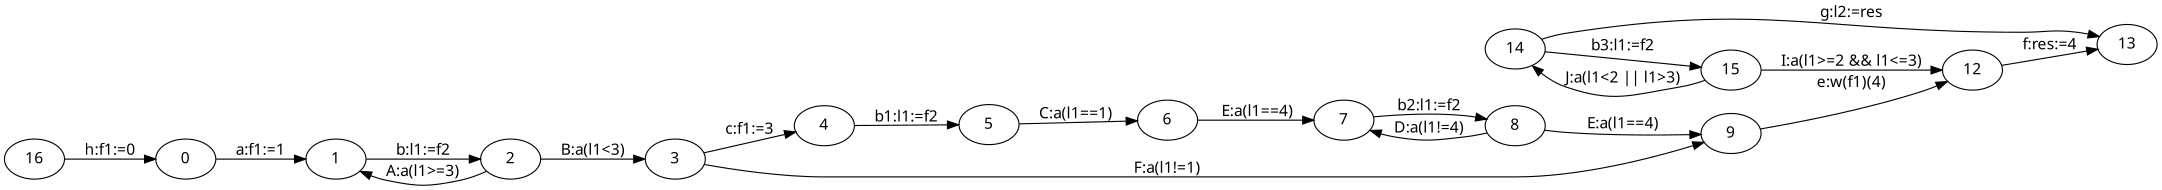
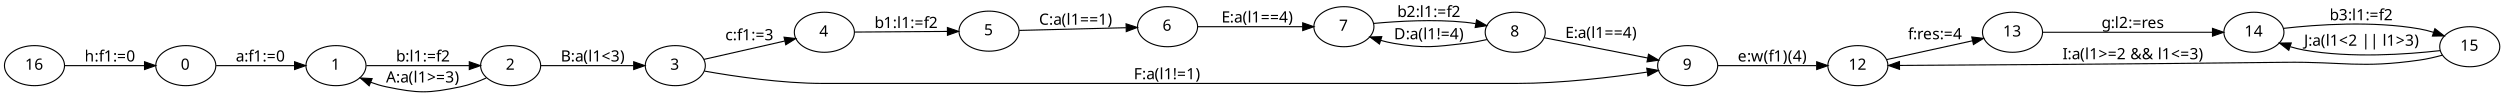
(1815, 23) -> (2128, 32)
(261, 151) -> (261, 57)
